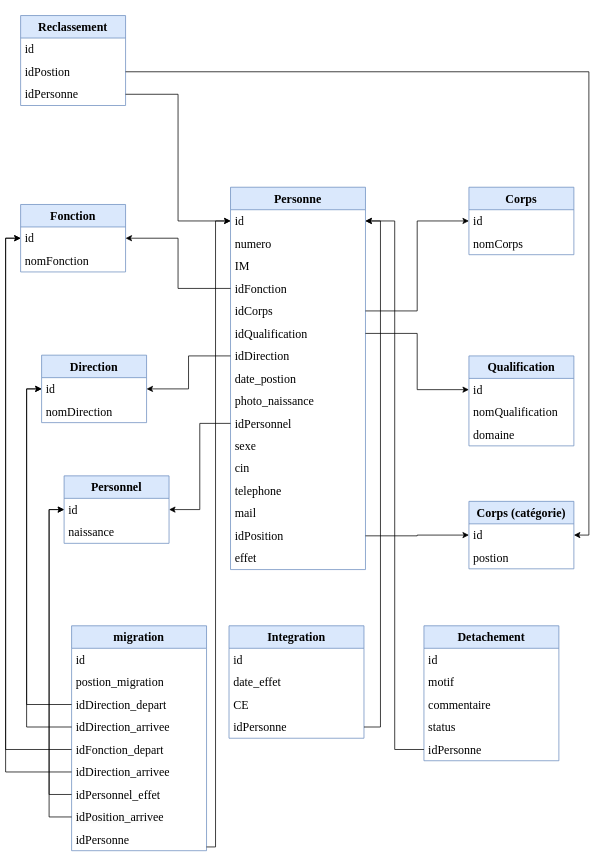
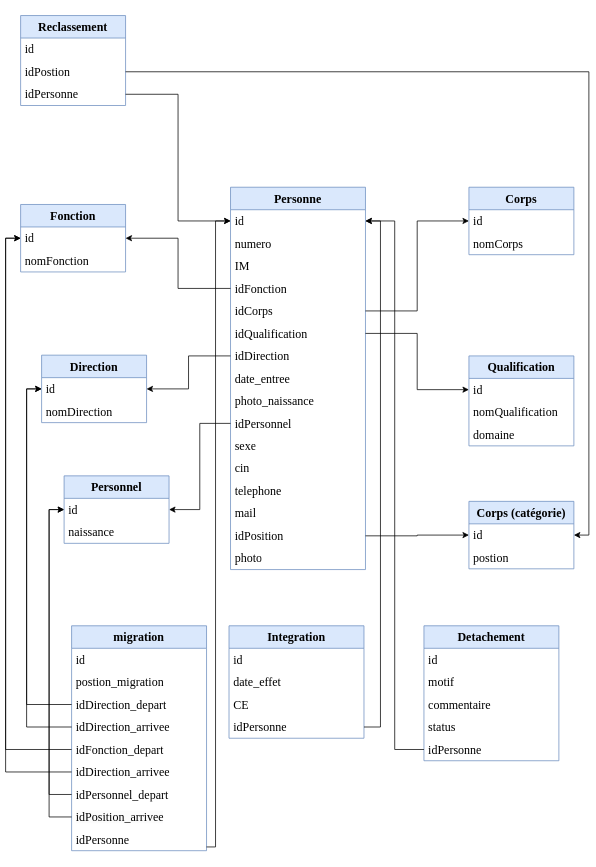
(274, 378) -> (272, 378)
(252, 558) -> (252, 558)
(130, 795) -> (133, 795)
